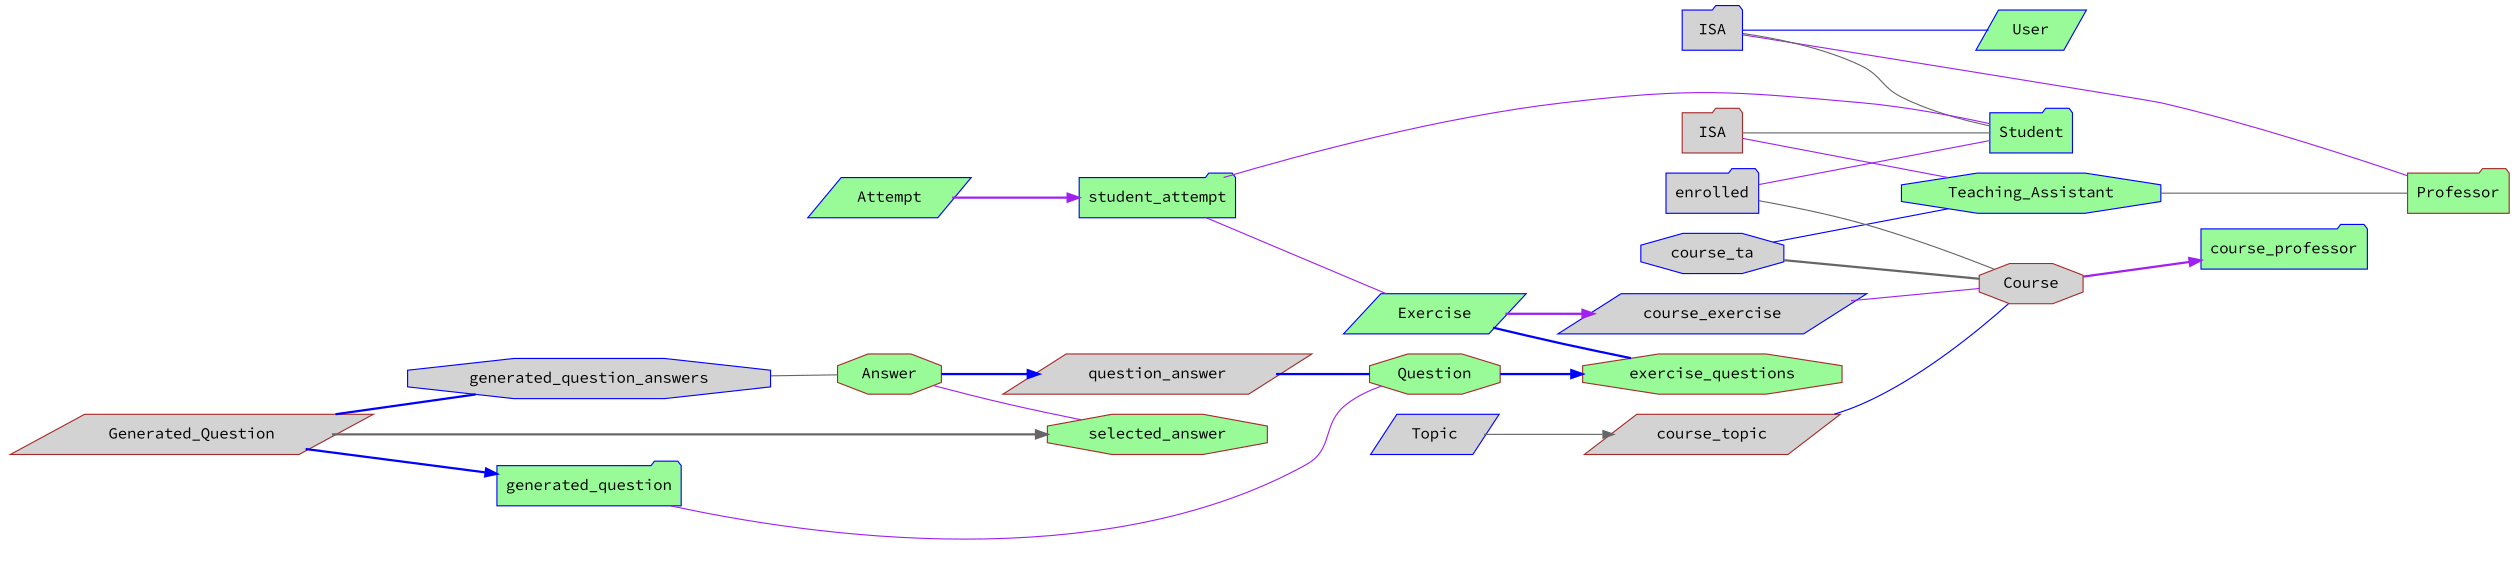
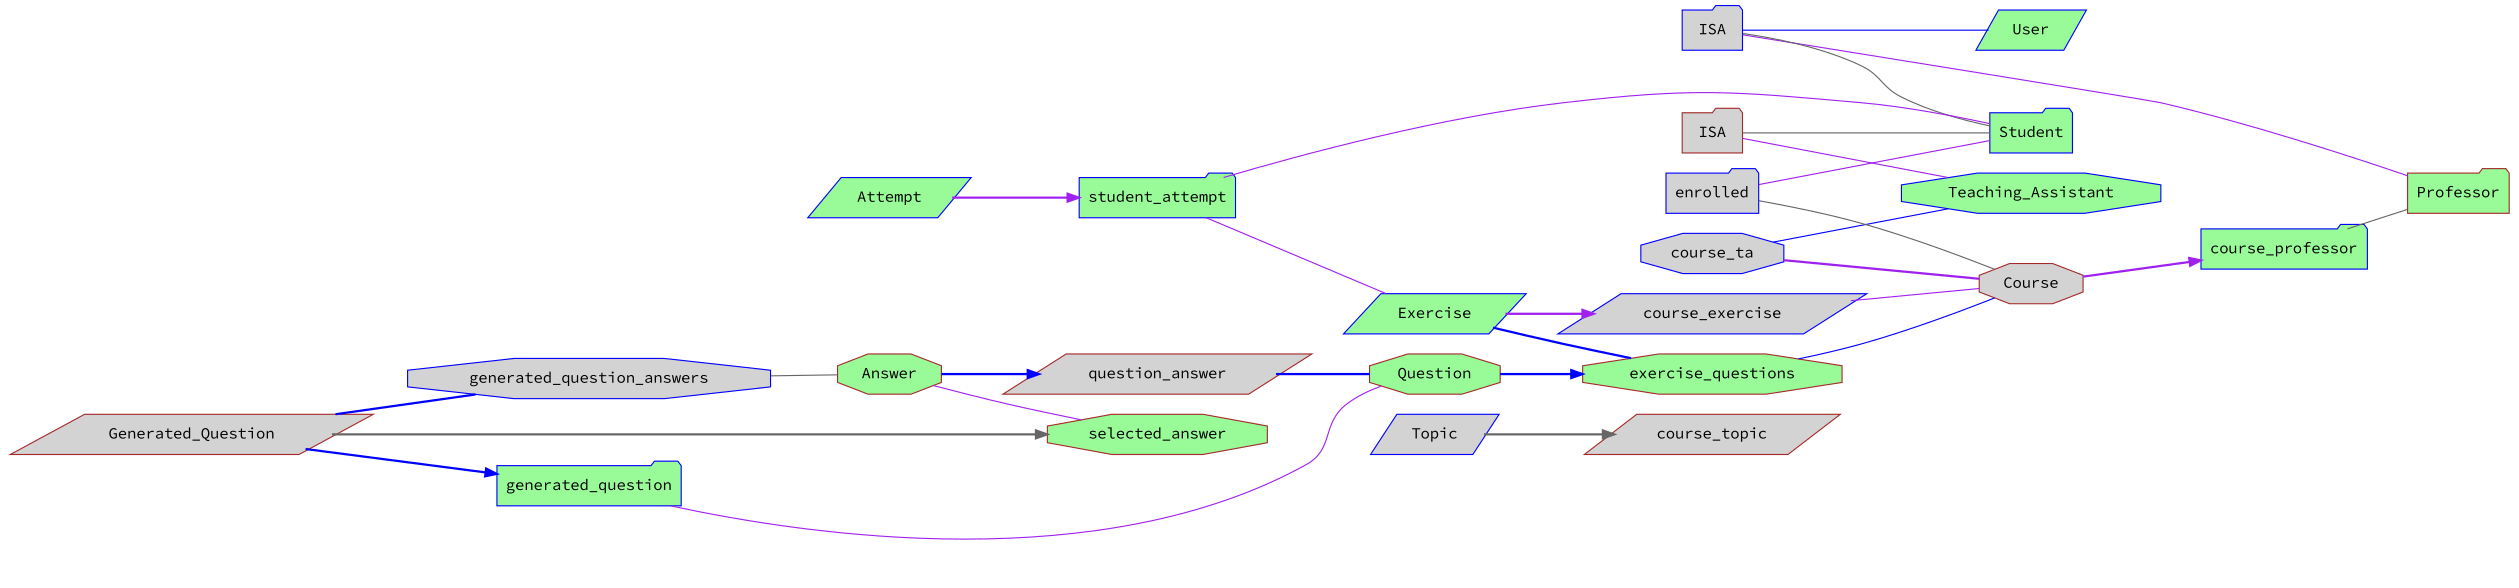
(2284, 193) -> (2377, 219)
(1882, 270) -> (1882, 270)
(1927, 368) -> (1898, 333)
(1543, 434) -> (1543, 434)
